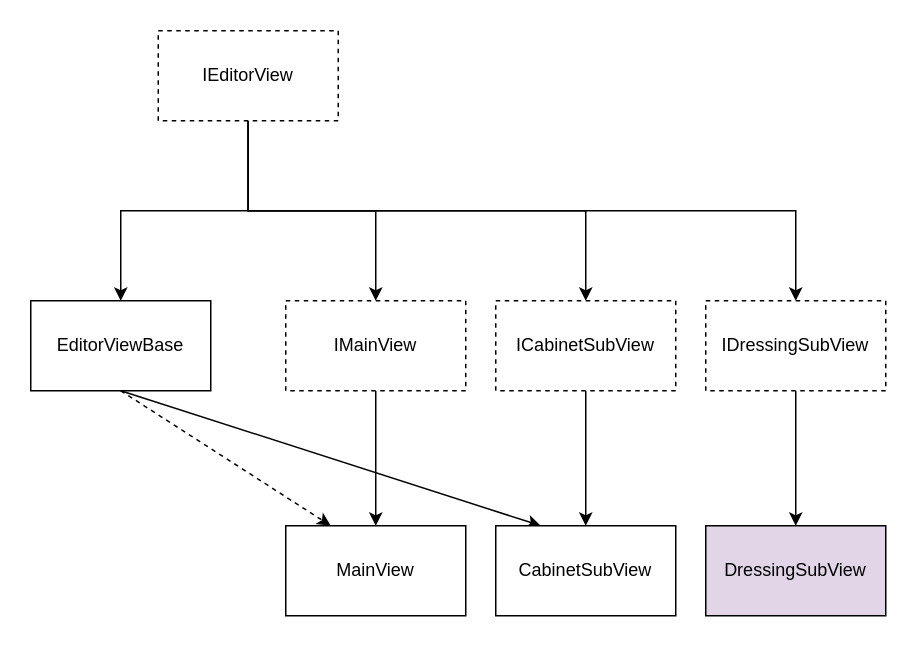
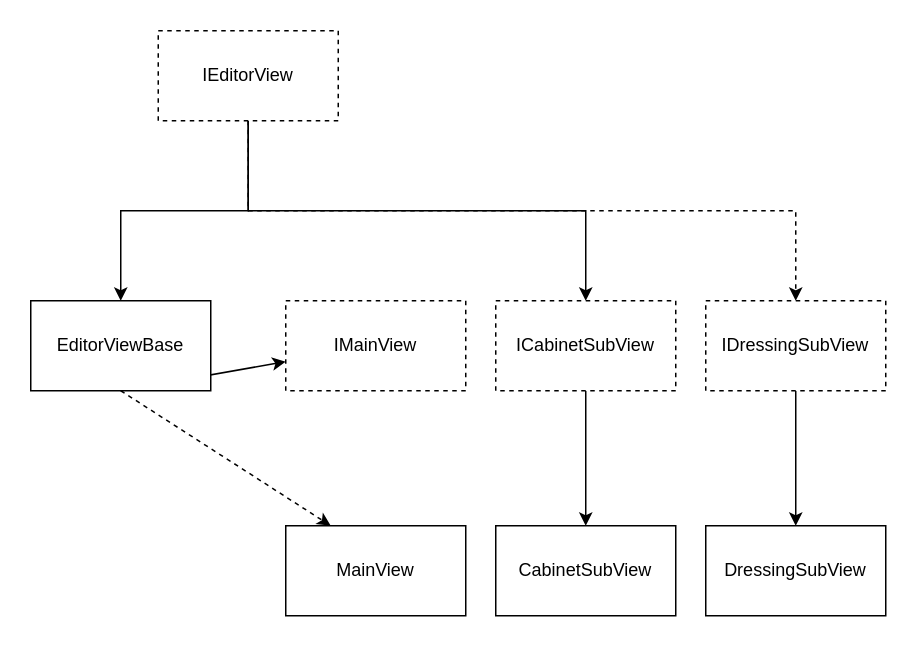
(732, 211) -> (732, 211)
(376, 252) -> none
(376, 453) -> none
(330, 458) -> (243, 369)
(796, 571) -> (796, 571)
